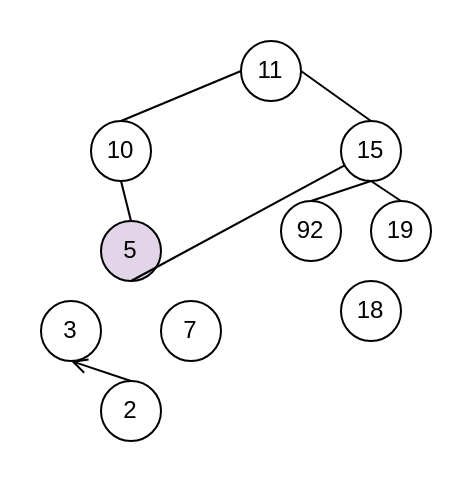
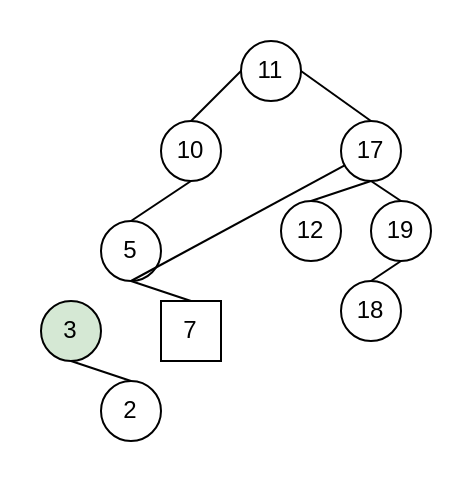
(121, 151) -> (191, 151)
(371, 151) -> (371, 151)
(311, 231) -> (311, 231)
(131, 251) -> (131, 251)
none -> (386, 271)
none -> (163, 292)
(71, 331) -> (71, 331)
(191, 331) -> (191, 331)
(78, 363) -> (76, 363)
